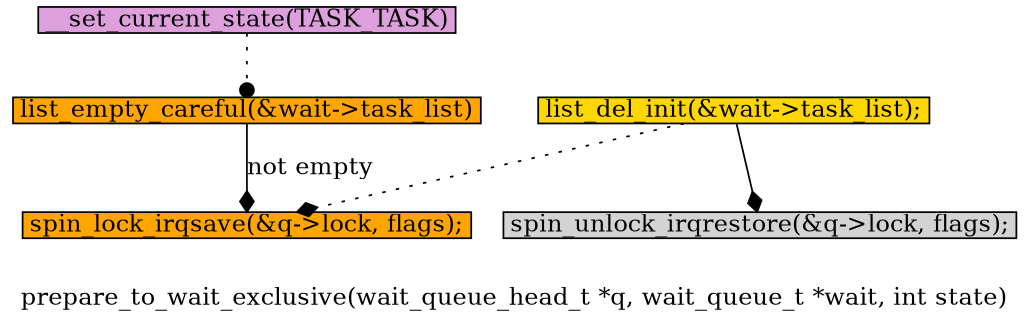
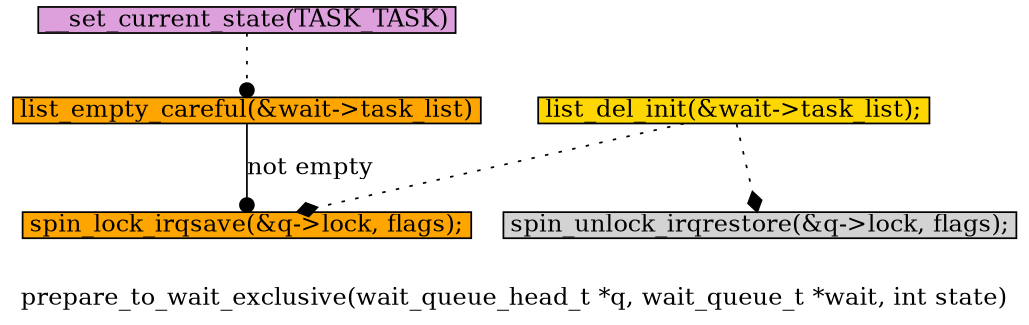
(745, 158) -> (745, 158)
(247, 161) -> (247, 161)
